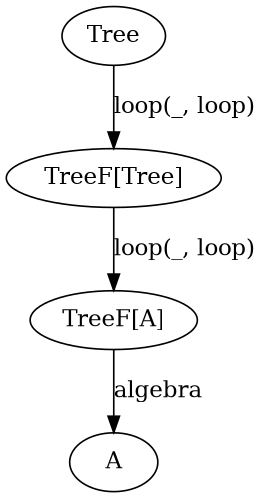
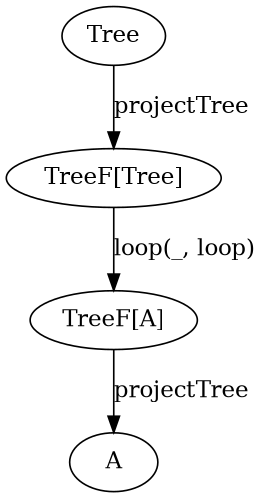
(185, 107) -> (182, 107)
(159, 391) -> (182, 391)
